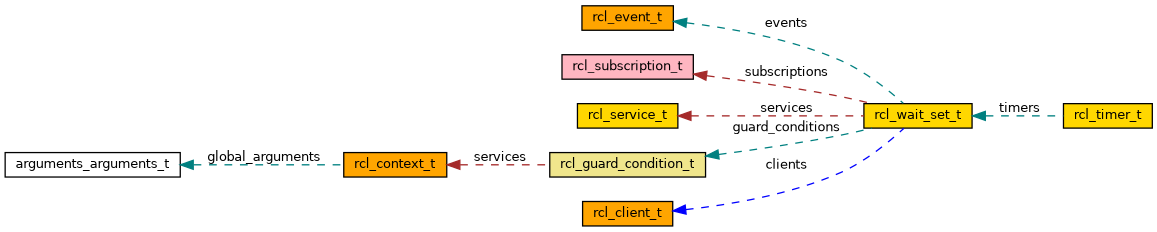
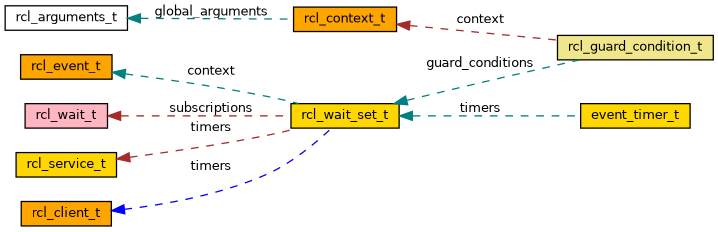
(785, 24) -> (209, 71)
(628, 67) -> (66, 116)
(785, 109) -> (209, 128)
(1108, 116) -> (635, 116)
(796, 143) -> (493, 80)
(498, 158) -> (478, 20)
(93, 165) -> (66, 18)
(785, 165) -> (209, 167)
